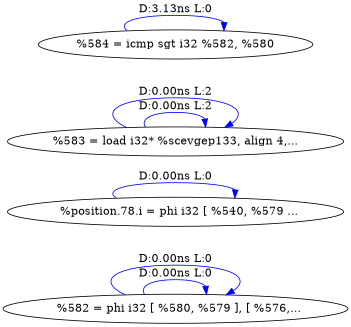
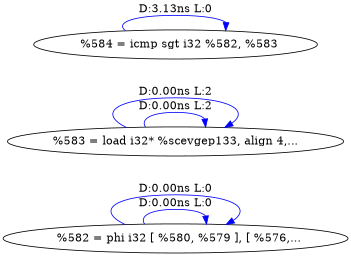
(176, 44) -> (176, 44)
(176, 212) -> none
